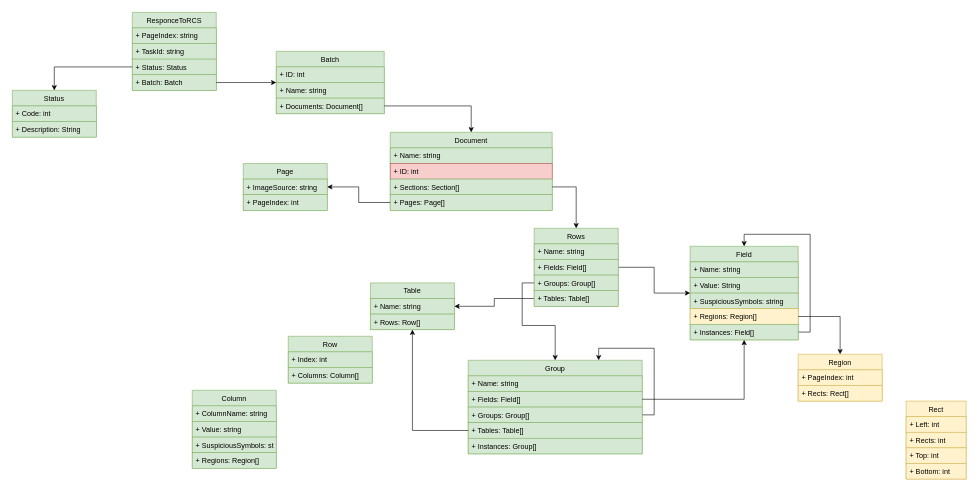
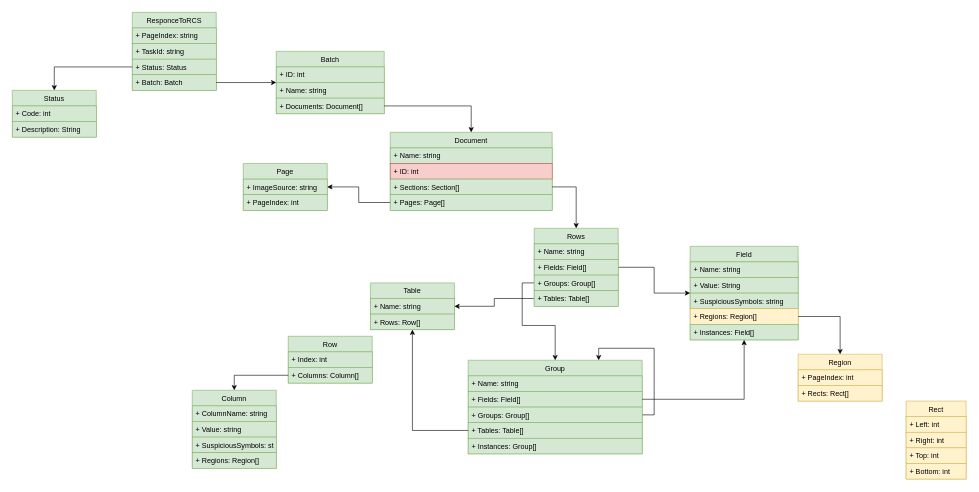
(744, 236) -> none
none -> (234, 377)
(930, 440) -> (929, 440)
